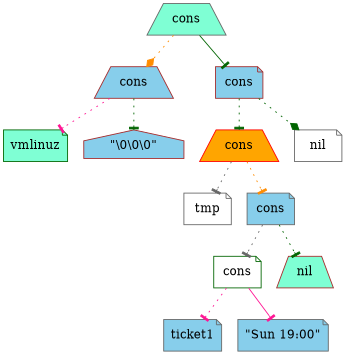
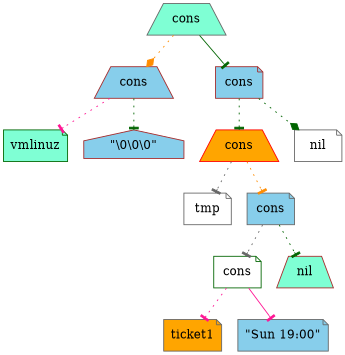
(193, 335) -> (193, 335)
